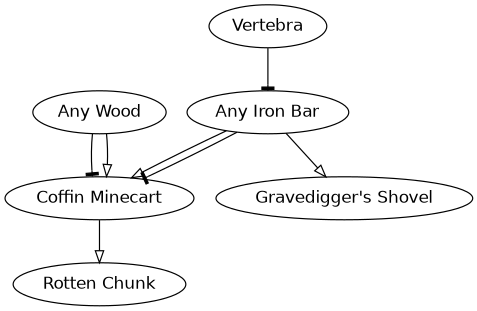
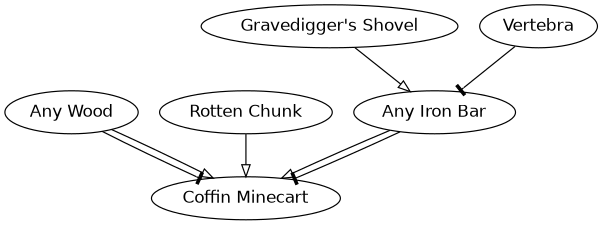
(302, 151) -> (378, 66)
(99, 235) -> (246, 149)
